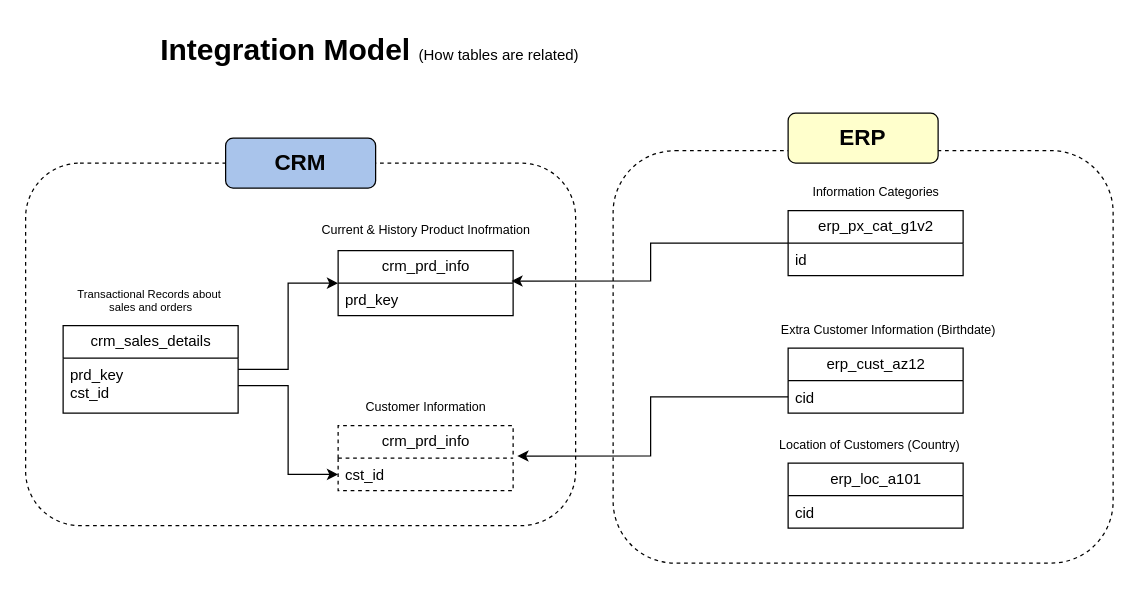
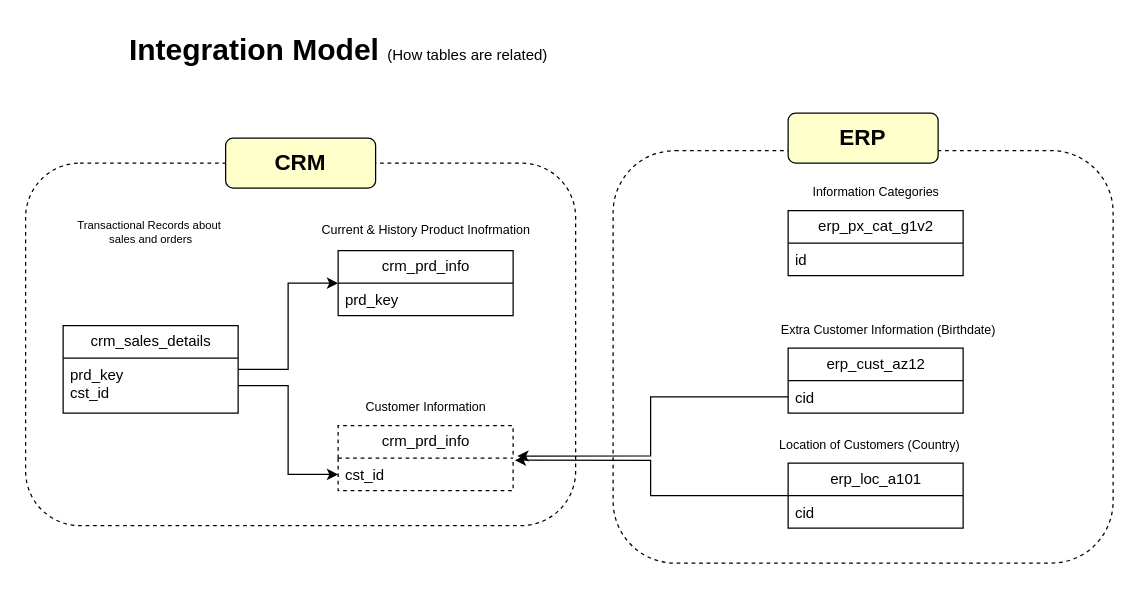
(369, 51) -> (338, 51)
(301, 163) -> (301, 163)
(651, 261) -> none
(151, 301) -> (151, 232)
none -> (651, 483)
